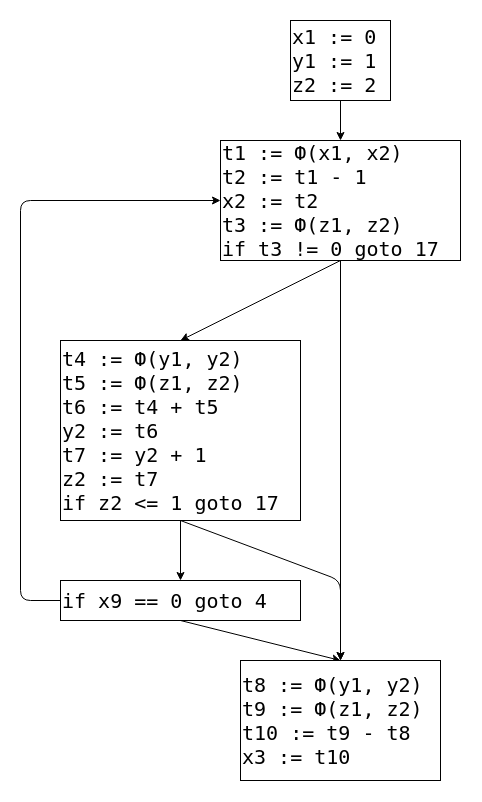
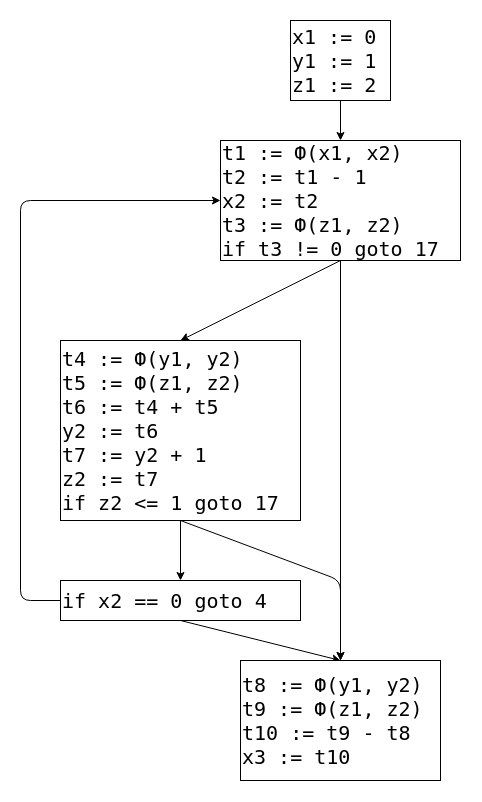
(311, 61) -> (311, 61)
(110, 601) -> (110, 601)
